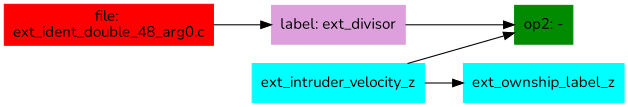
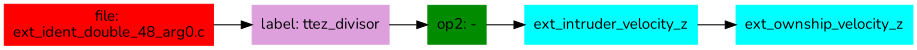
(338, 25) -> (321, 25)
(456, 50) -> (500, 25)
(544, 83) -> (824, 25)
